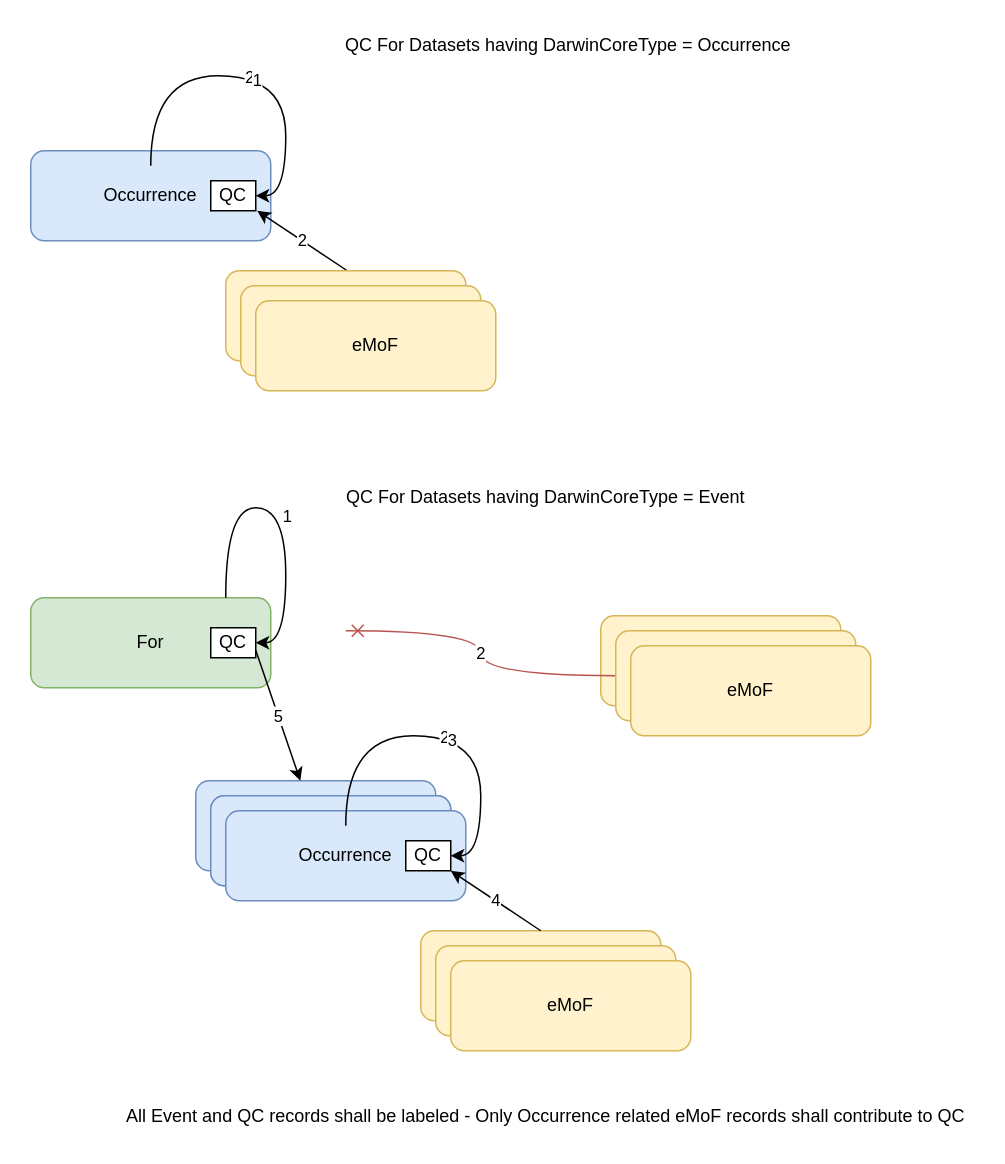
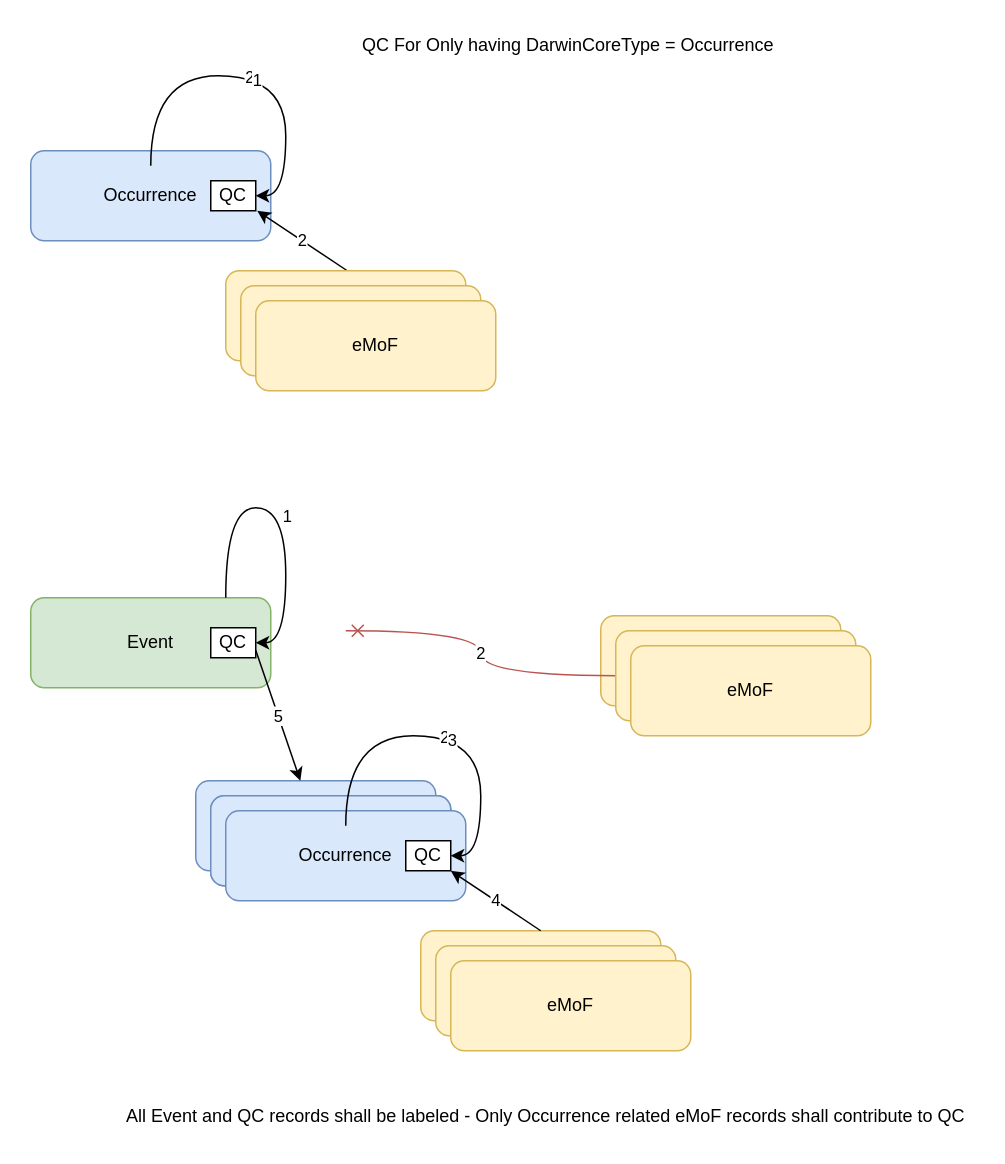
(569, 46) -> (569, 46)
(545, 497) -> none
(151, 643) -> (151, 643)
